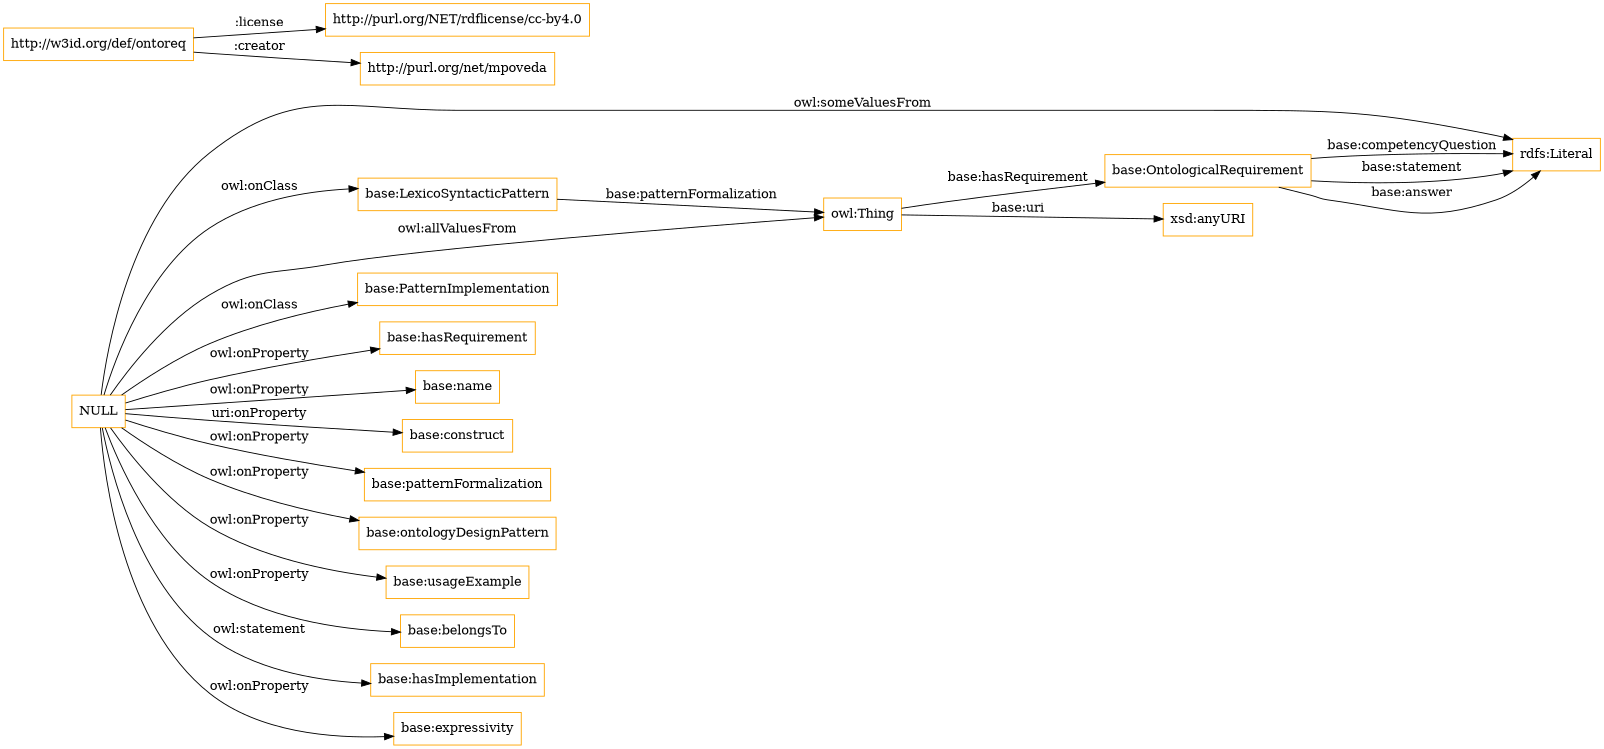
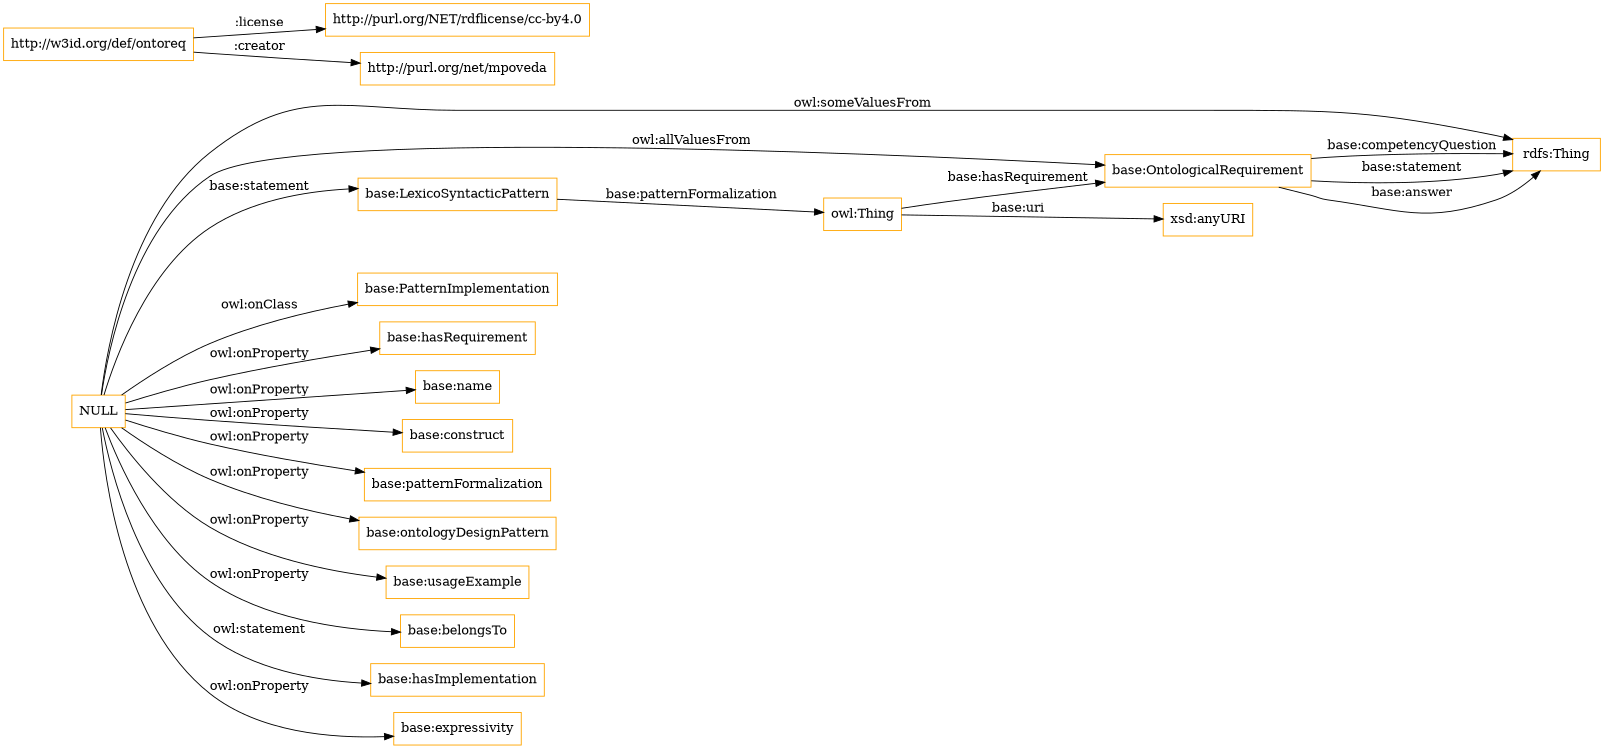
(1557, 155) -> (1557, 155)
(259, 187) -> (259, 187)
(439, 250) -> (526, 148)
(259, 414) -> (259, 414)
